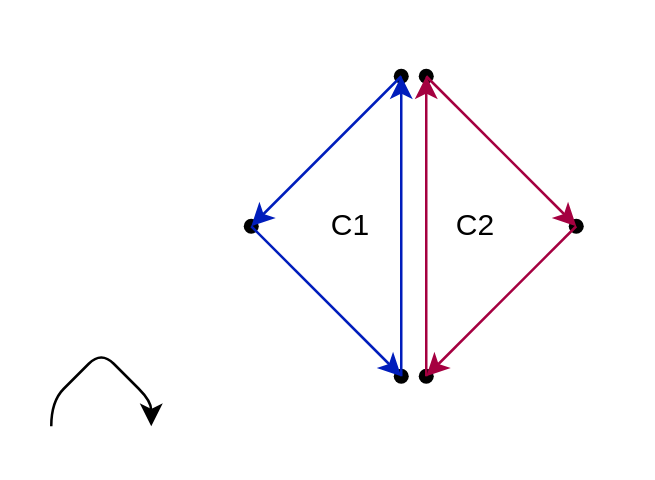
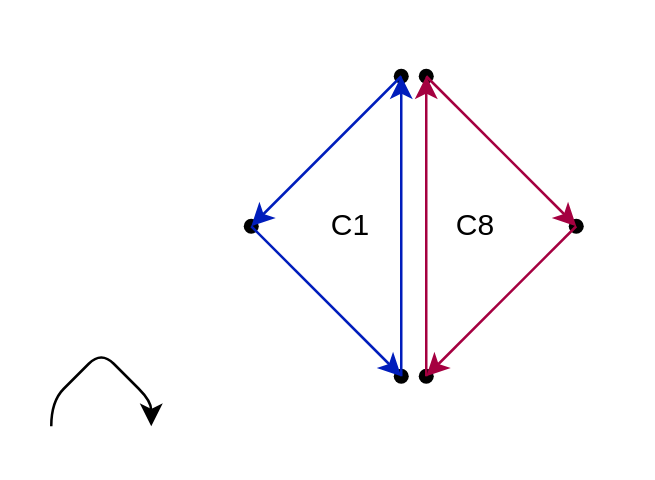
(476, 226) -> (476, 226)
